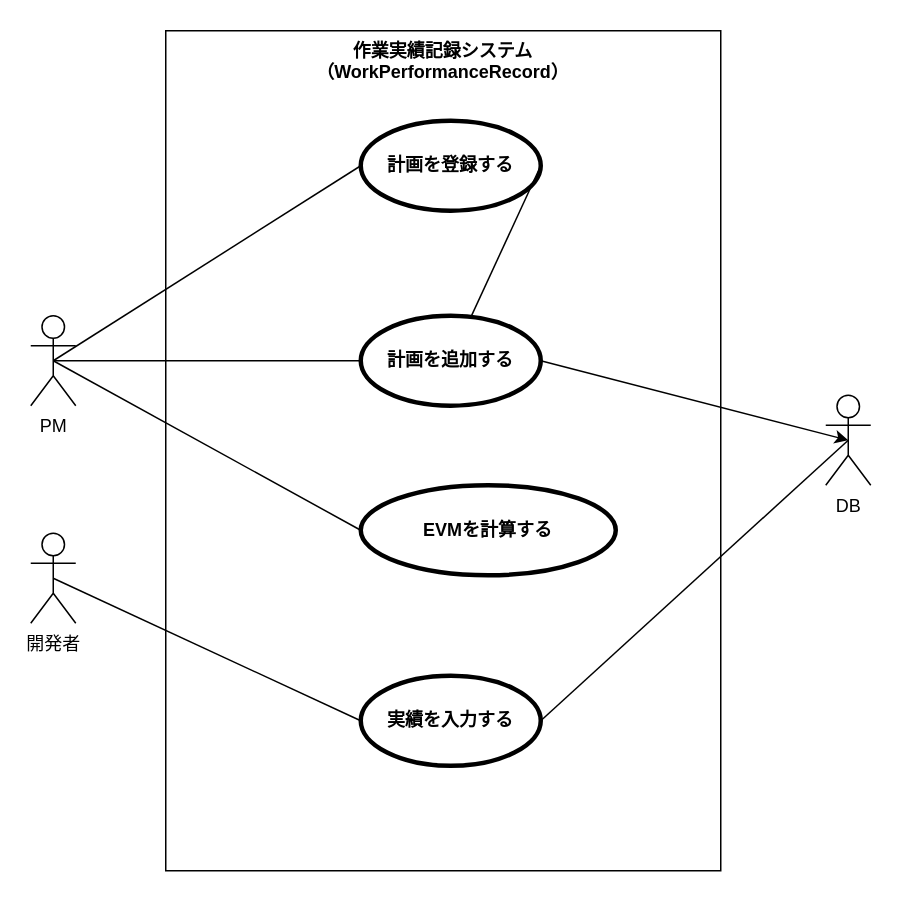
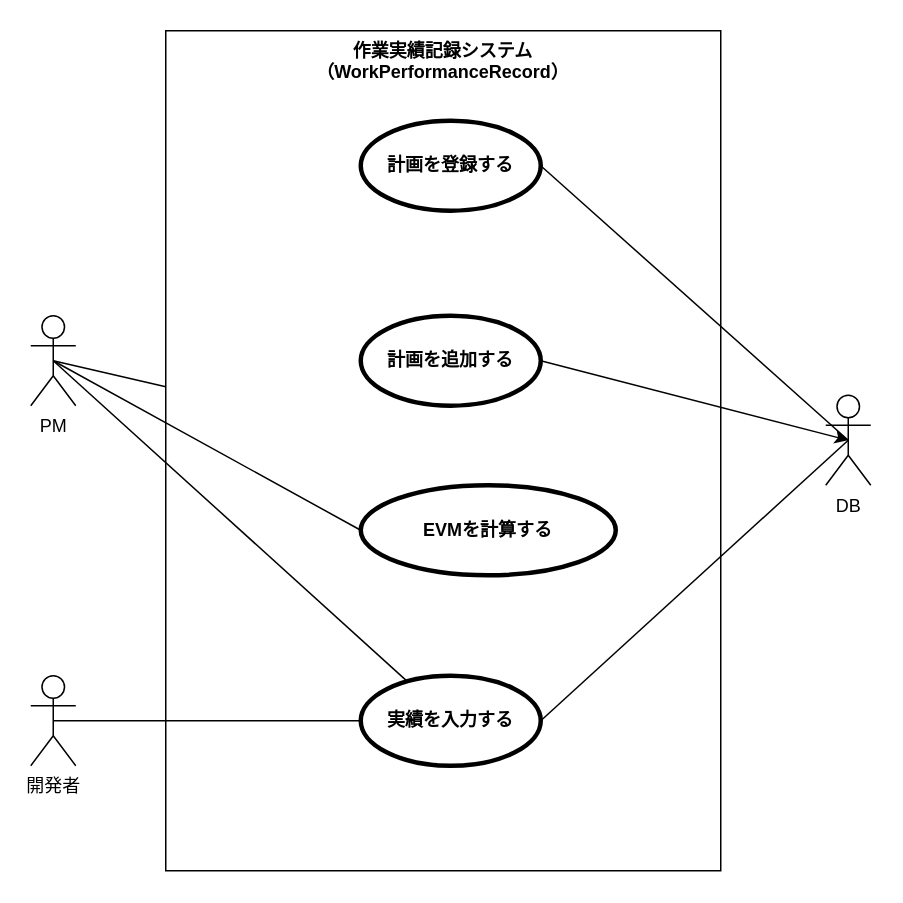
(501, 251) -> (684, 294)
(219, 256) -> (234, 524)
(210, 361) -> (113, 375)
(53, 578) -> (53, 721)
